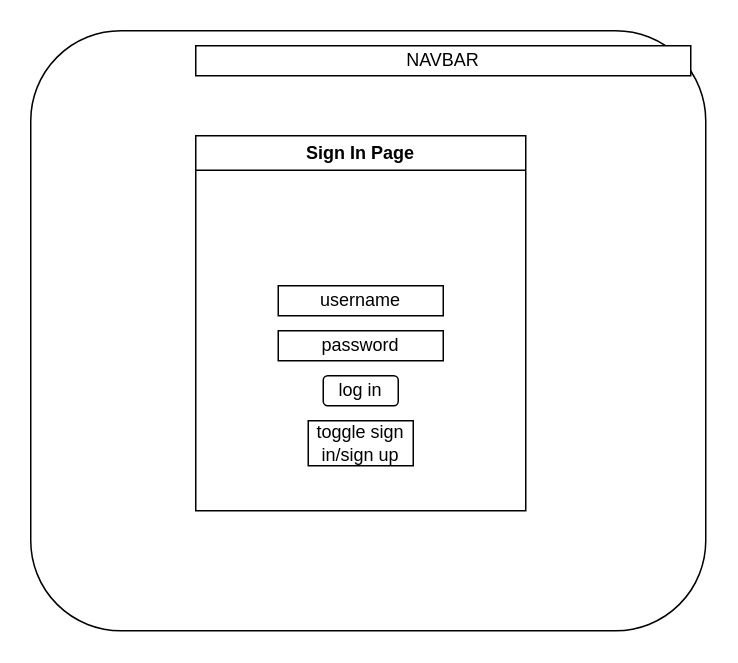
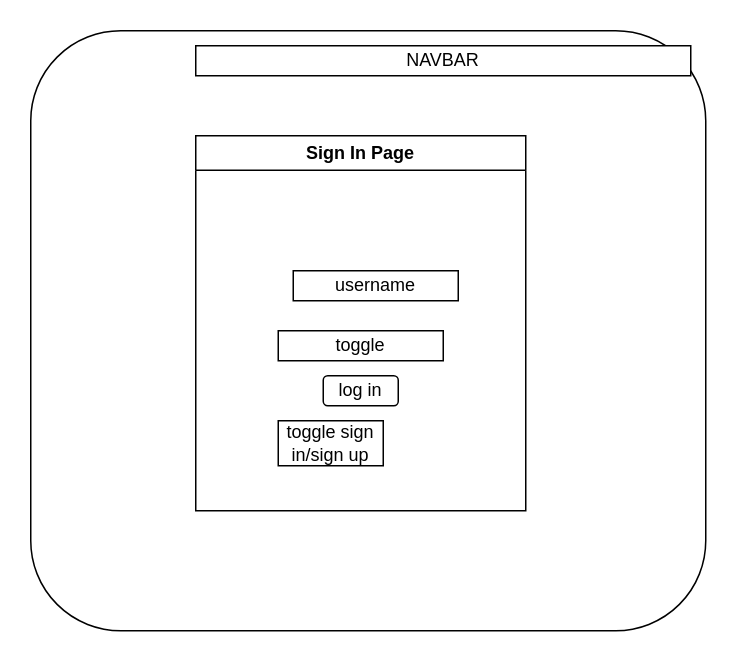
(361, 301) -> (376, 286)
(361, 346) -> (361, 346)
(361, 443) -> (331, 443)
